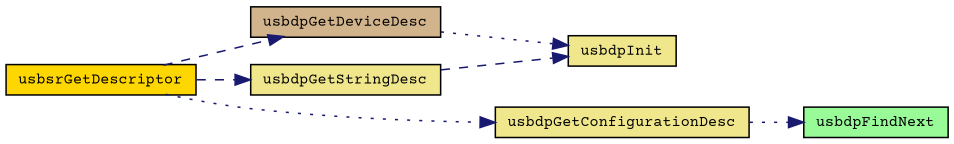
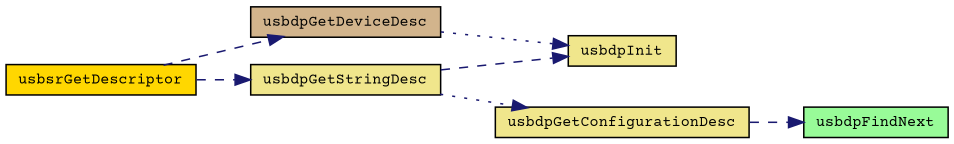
(322, 115) -> (476, 100)
(769, 122) -> (769, 122)
